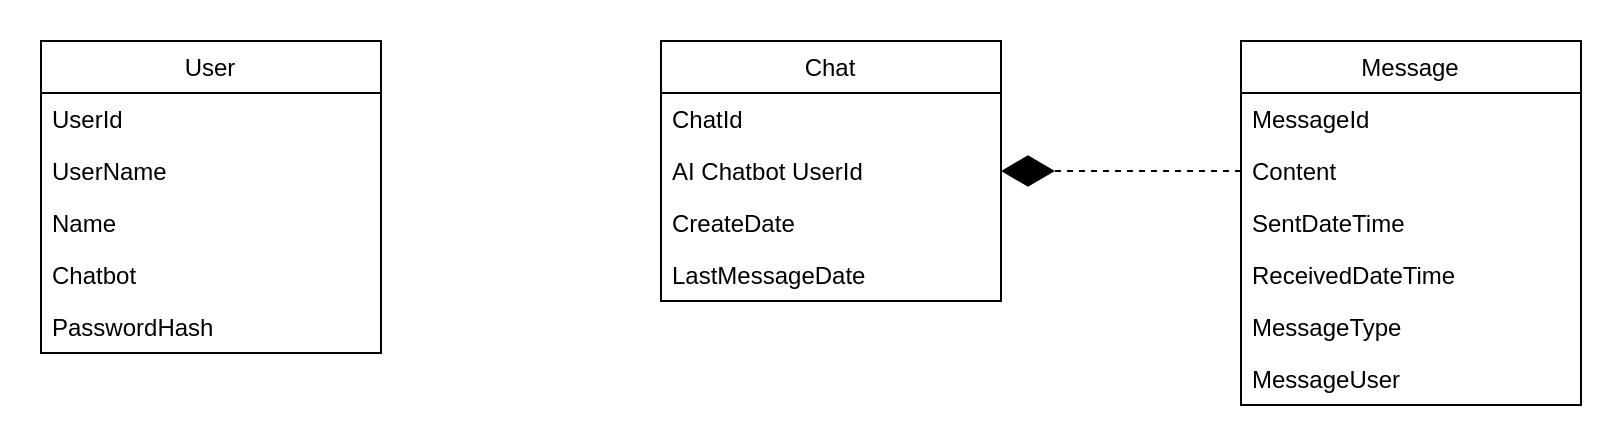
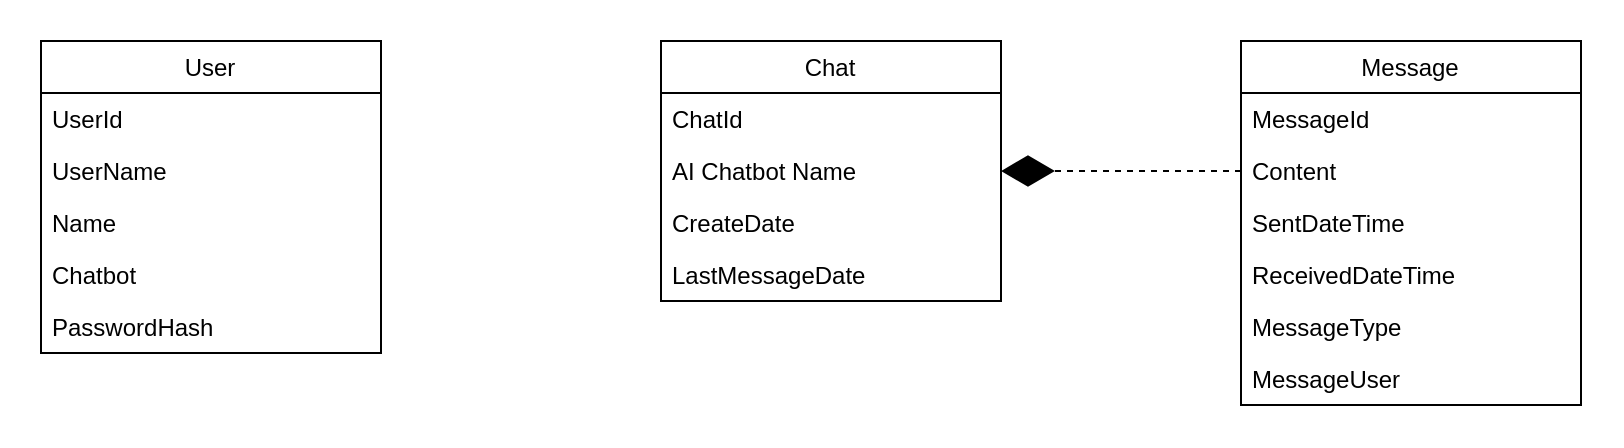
(780, 172) -> (767, 172)
